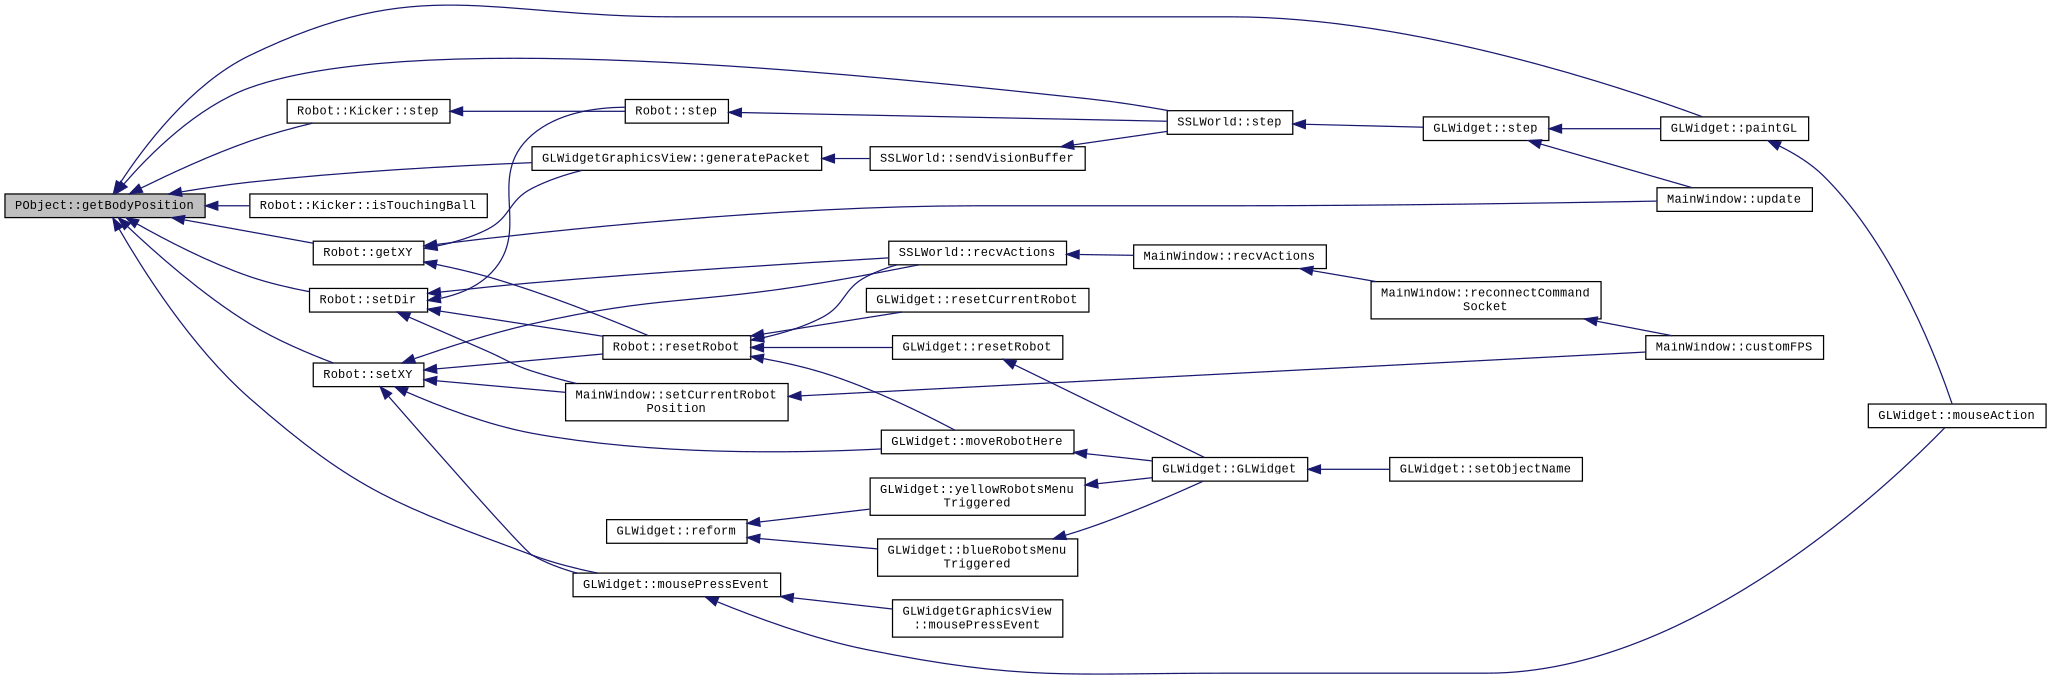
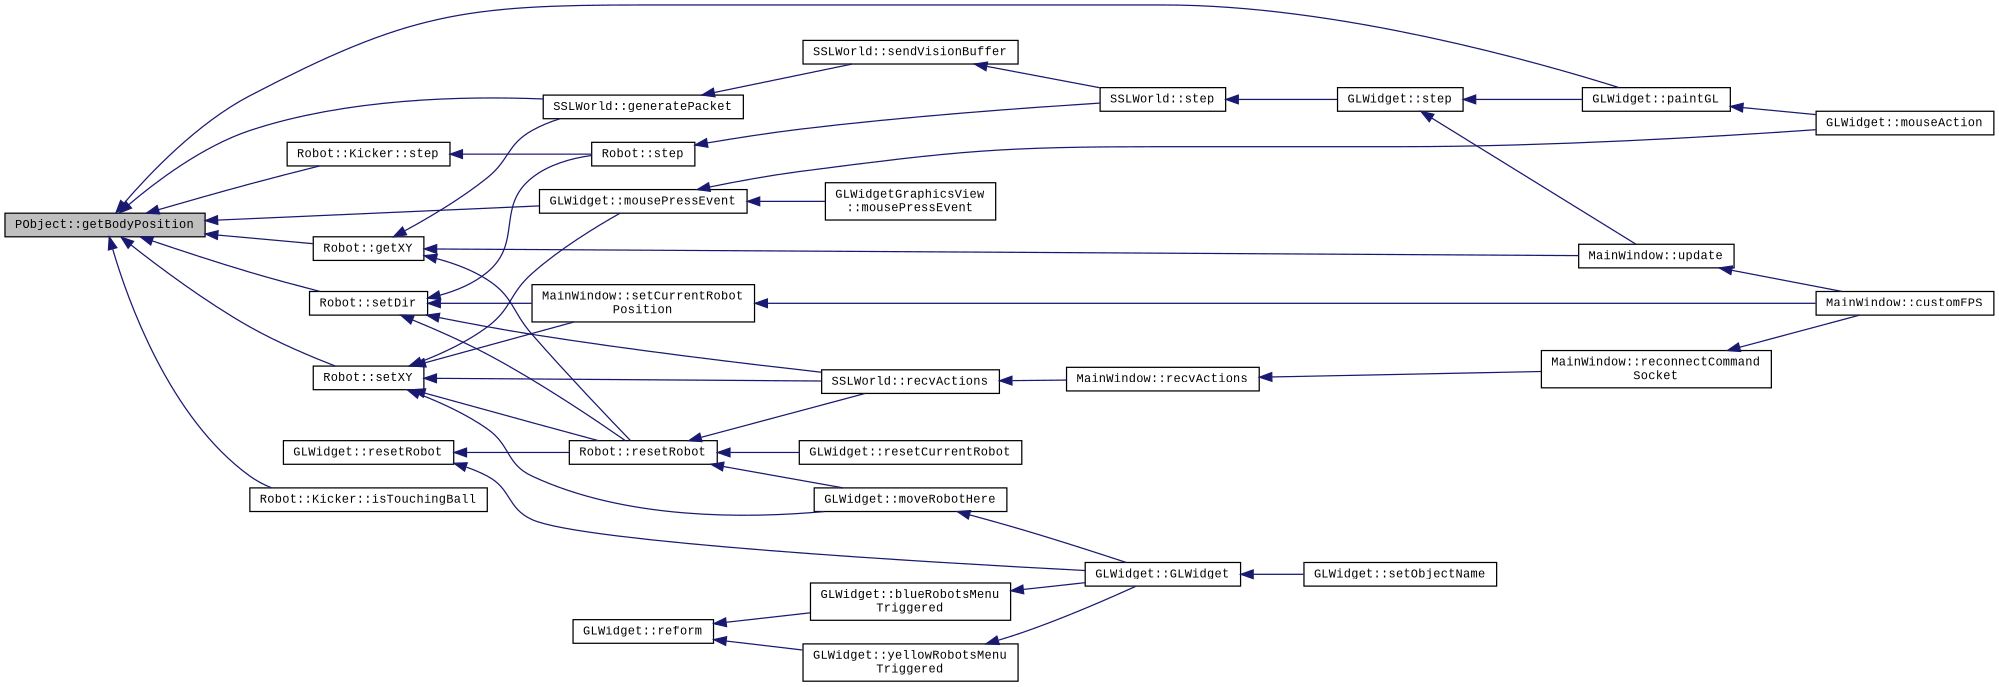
(629, 61) -> none
(677, 159) -> (643, 107)
none -> (1787, 281)
(828, 347) -> (518, 452)
